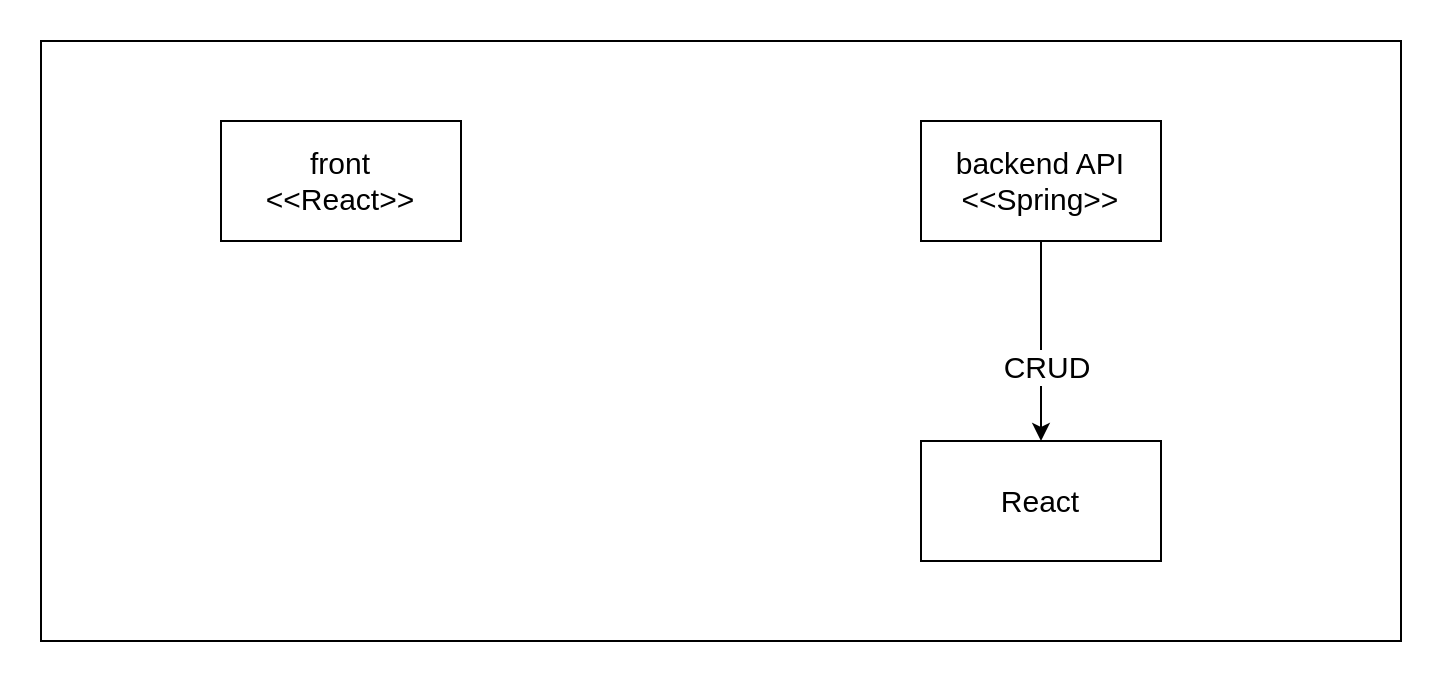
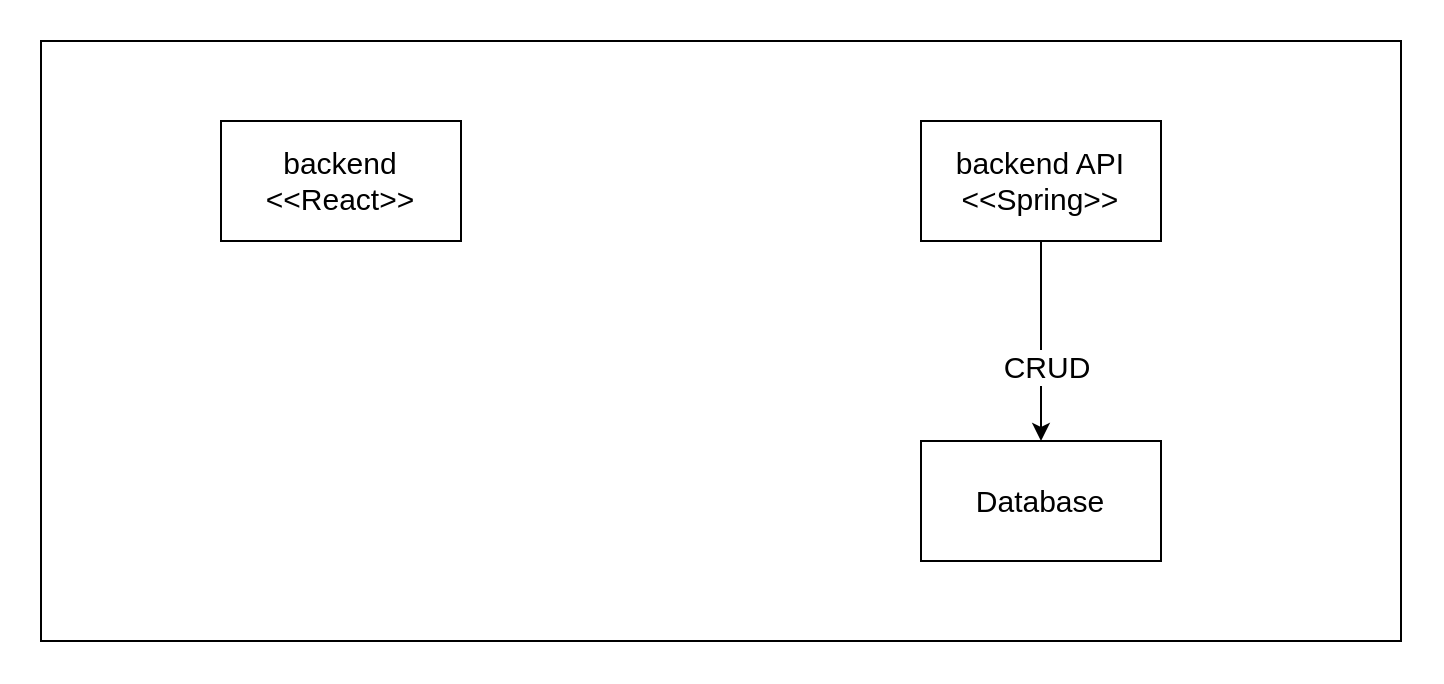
(341, 181) -> (341, 181)
(1041, 501) -> (1041, 501)
